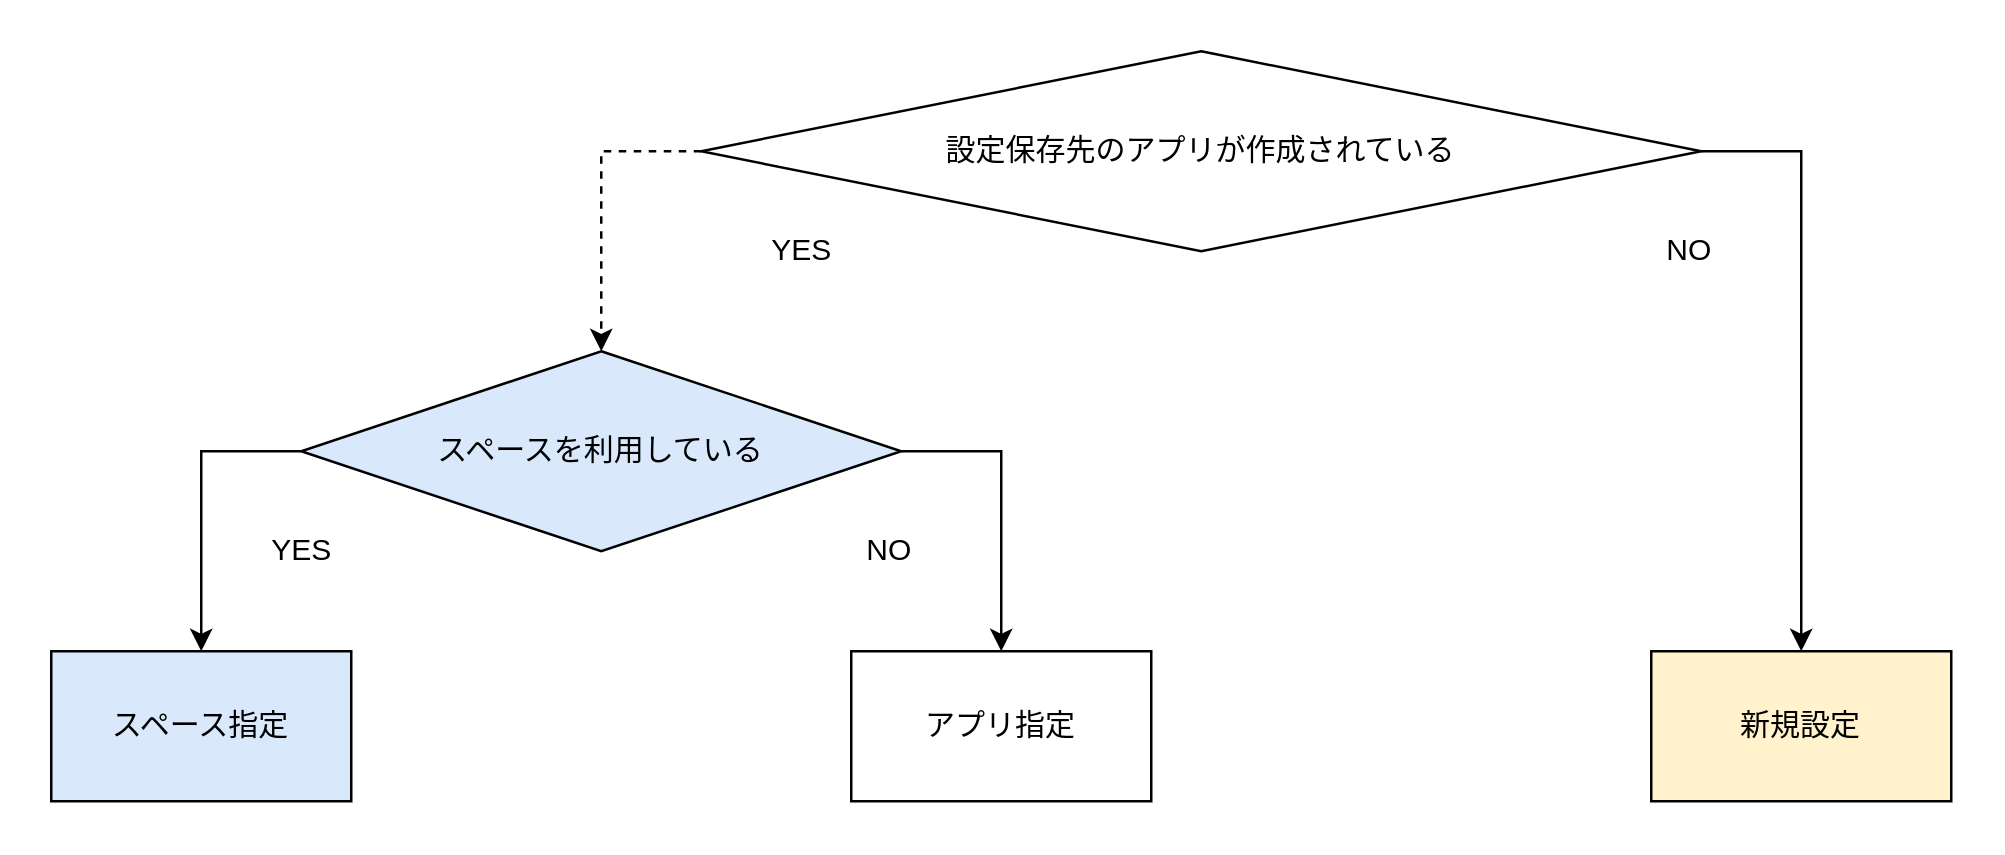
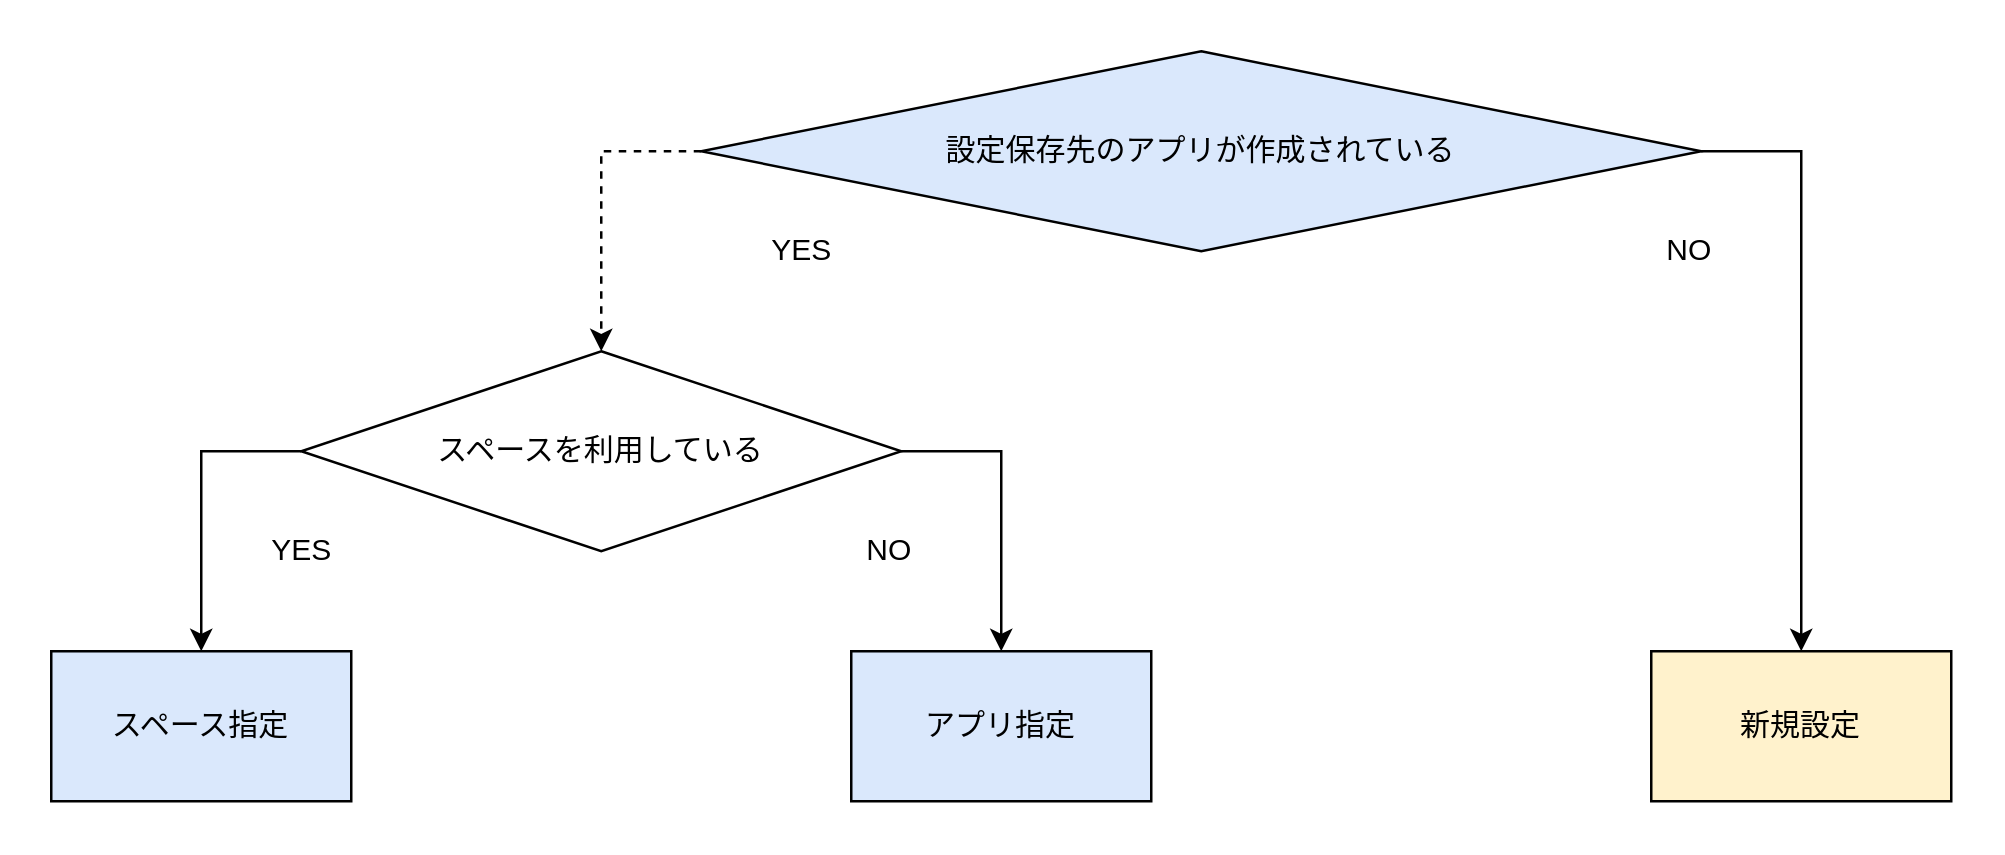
(1201, 151) -> (1201, 151)
(601, 451) -> (601, 451)
(1001, 726) -> (1001, 726)
